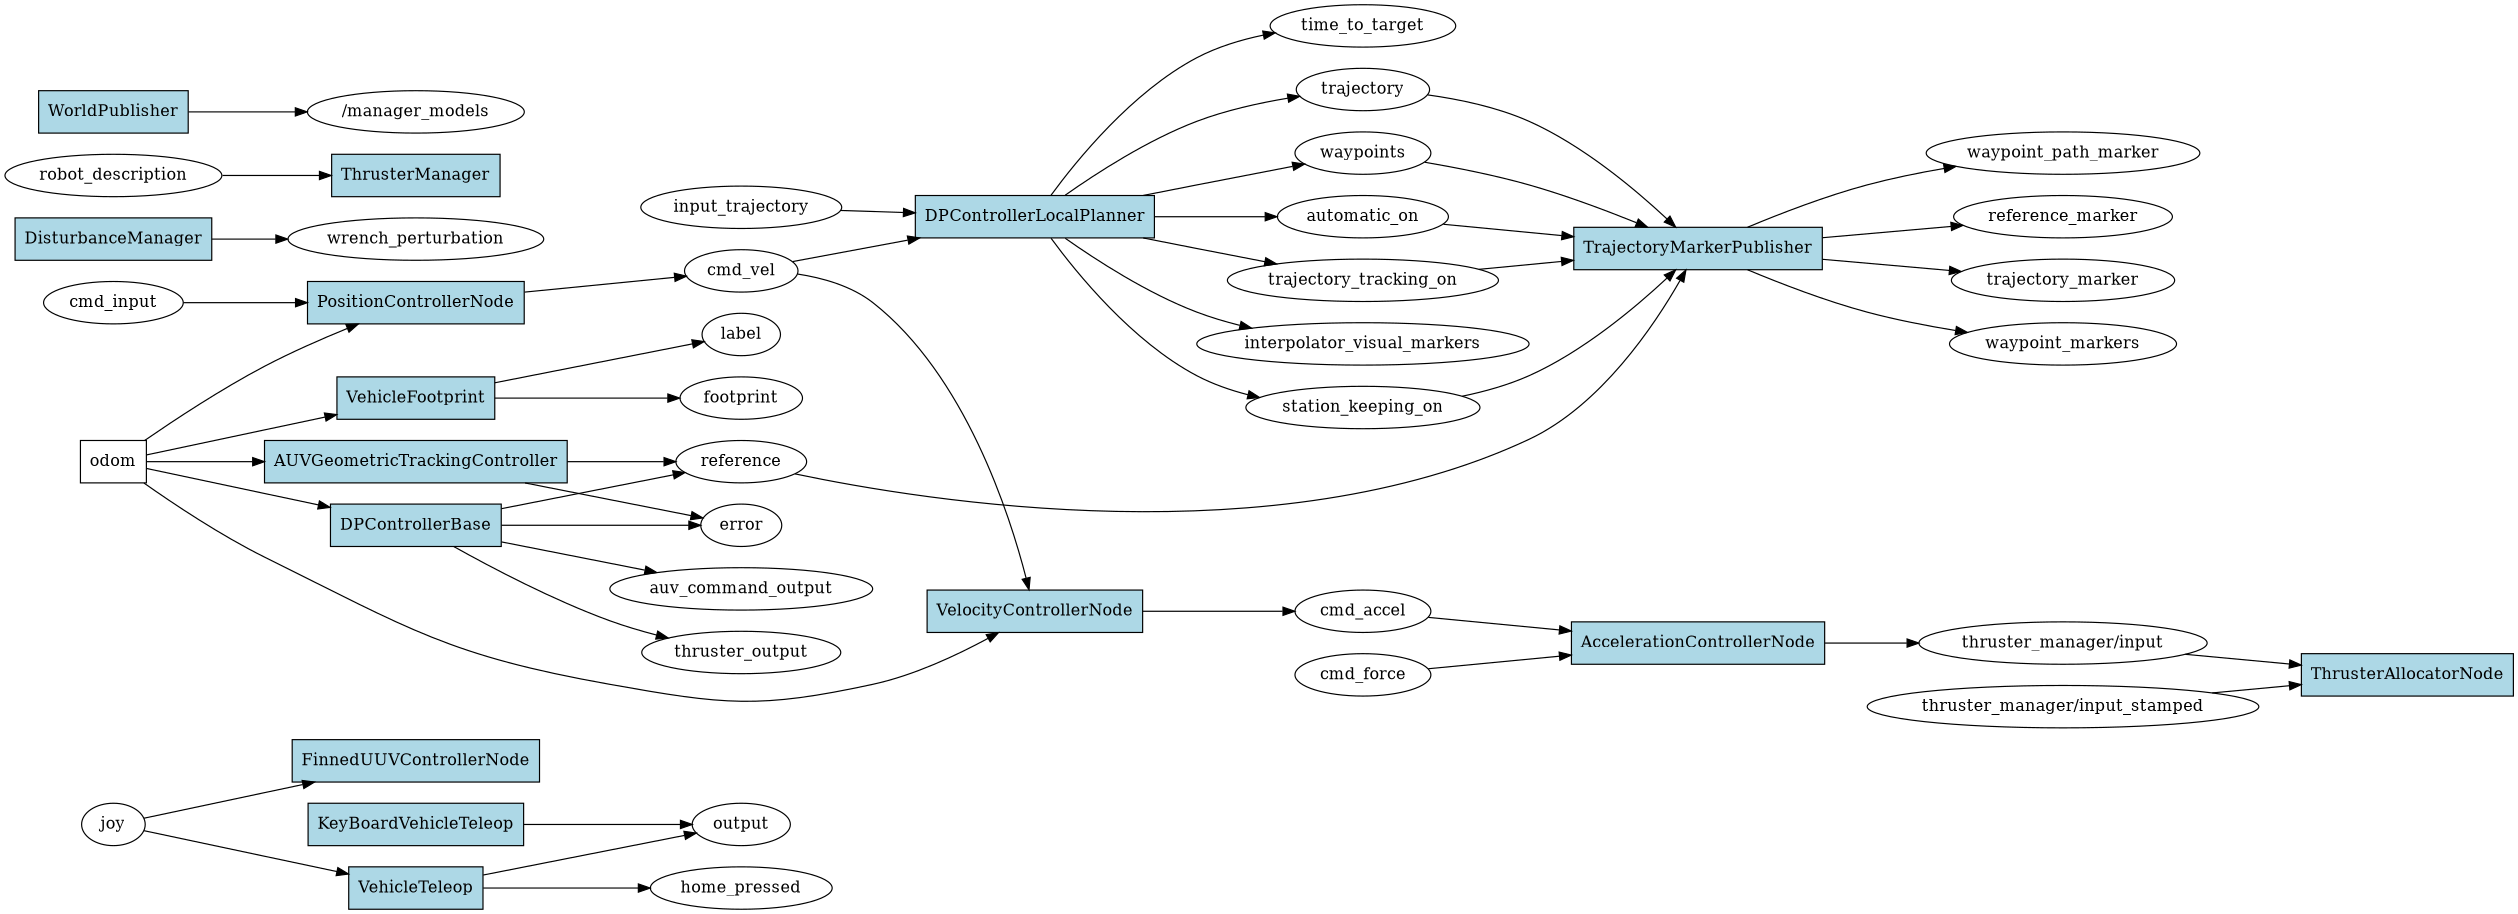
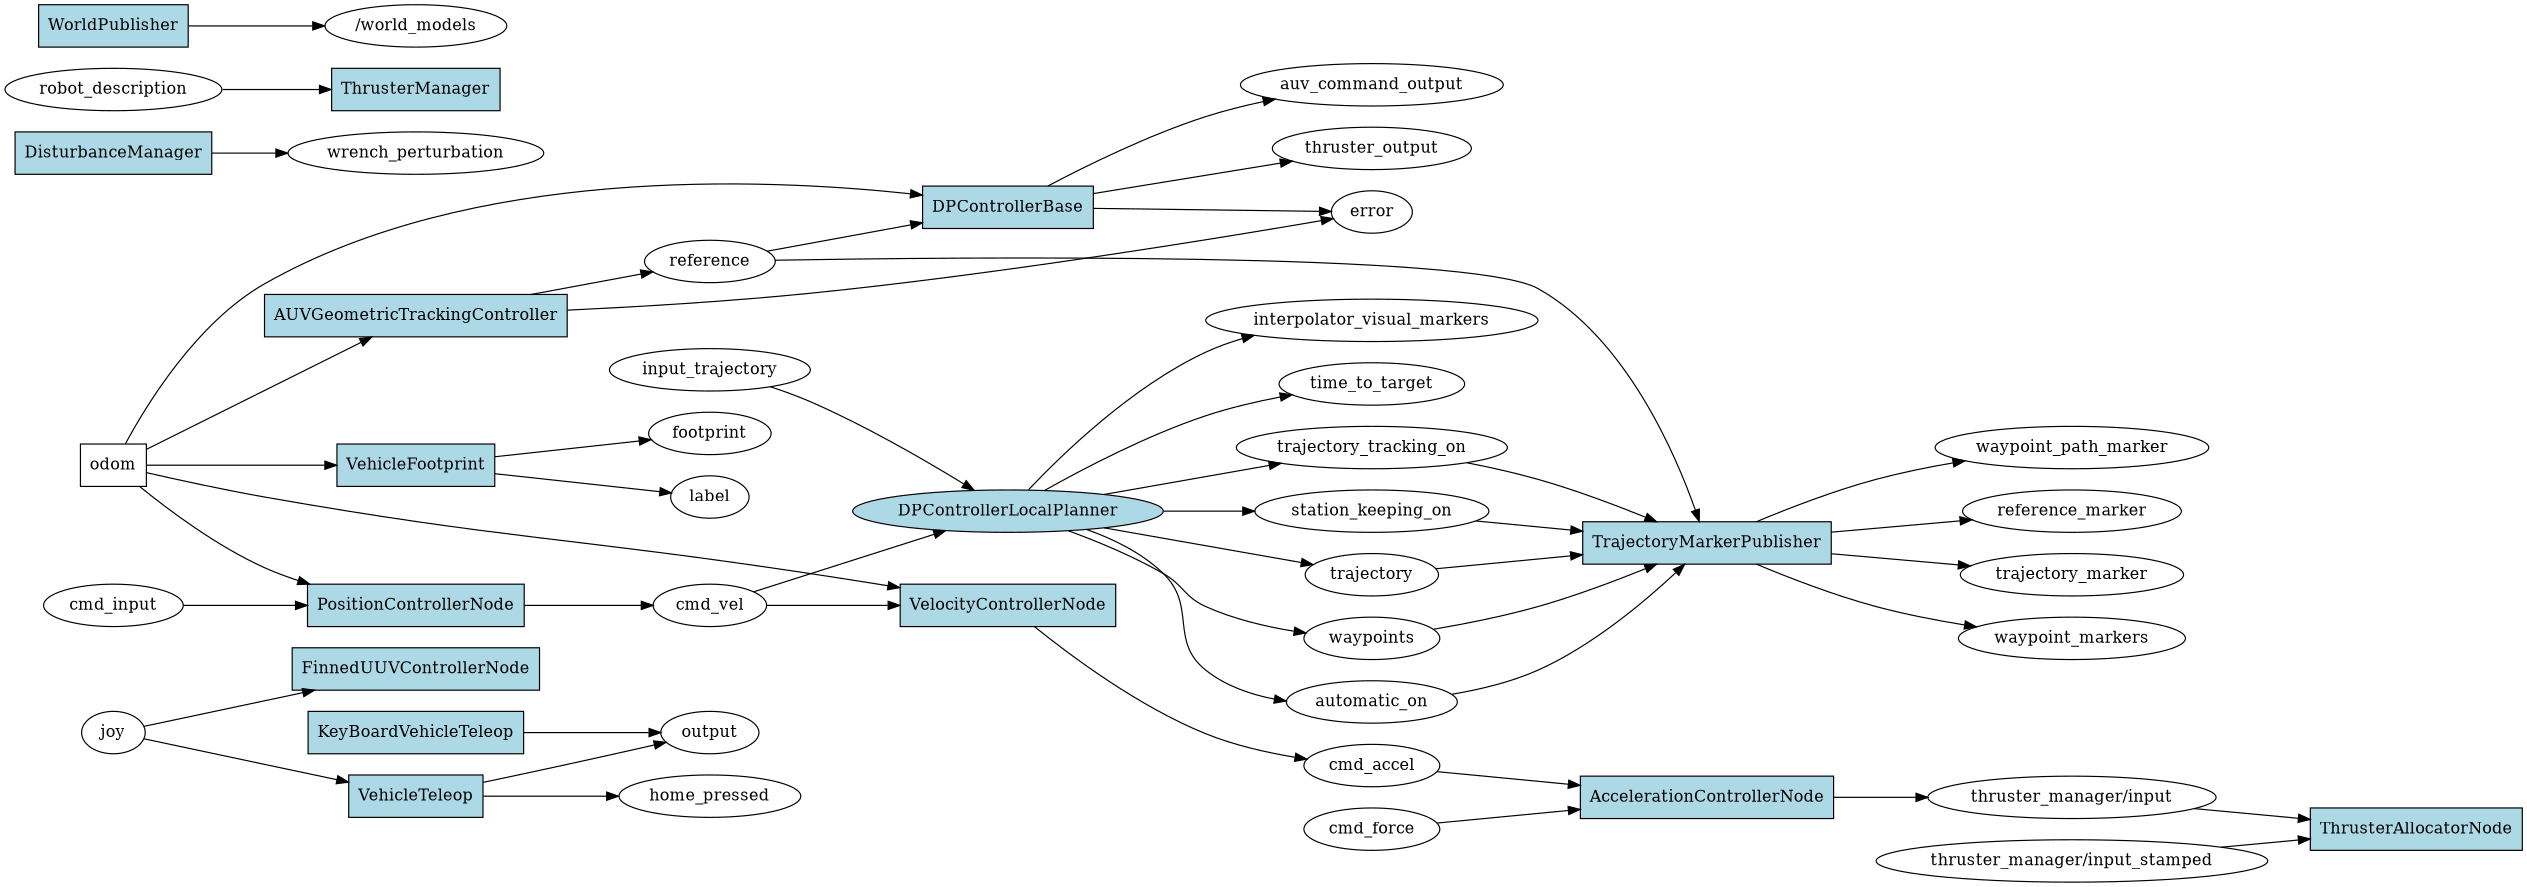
(416, 112) -> (416, 26)
(1035, 217) -> (1008, 511)
(600, 489) -> (839, 238)
